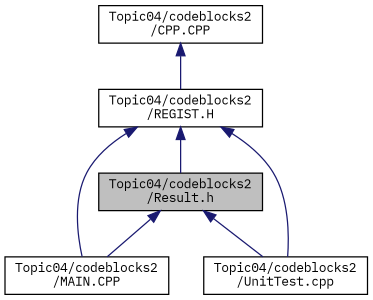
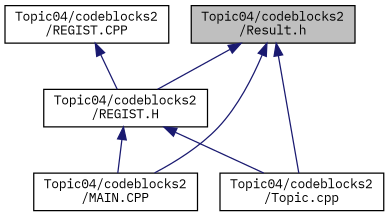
(181, 24) -> (87, 24)
(181, 156) -> (194, 69)
(286, 276) -> (302, 192)
